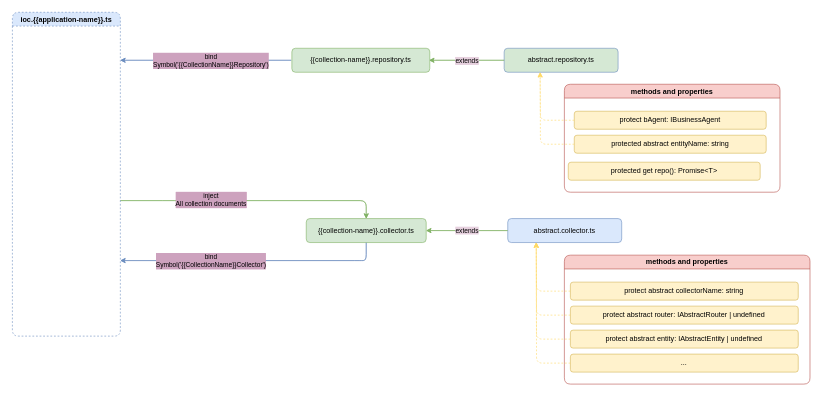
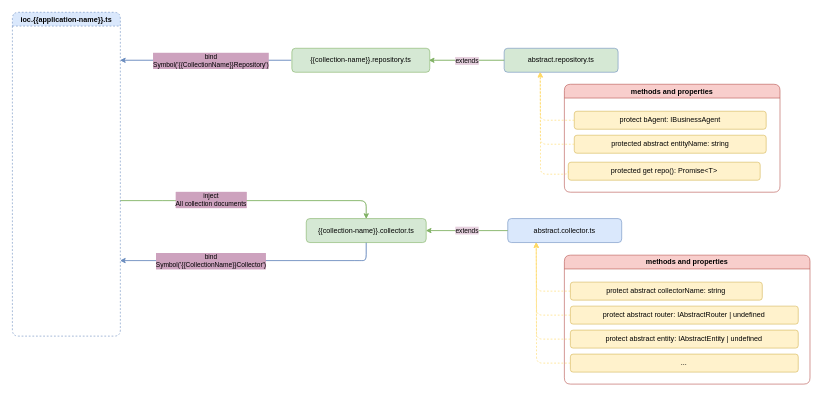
none -> (541, 169)
(685, 291) -> (667, 291)
